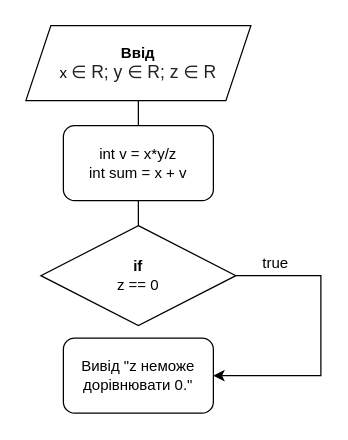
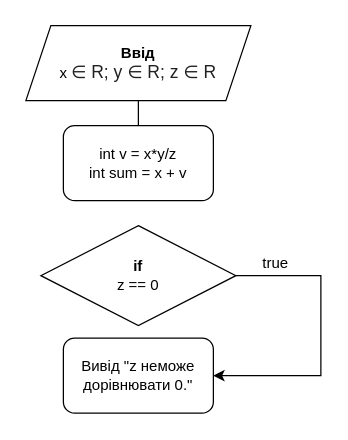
(138, 214) -> none
